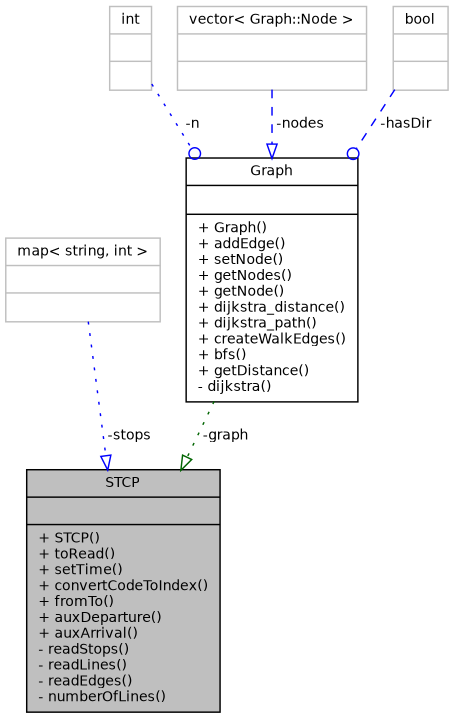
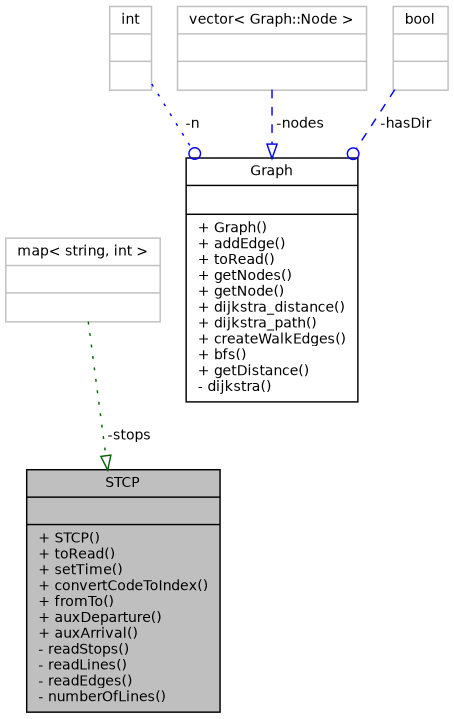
(241, 260) -> (237, 260)
(97, 388) -> (97, 388)
(201, 429) -> none
